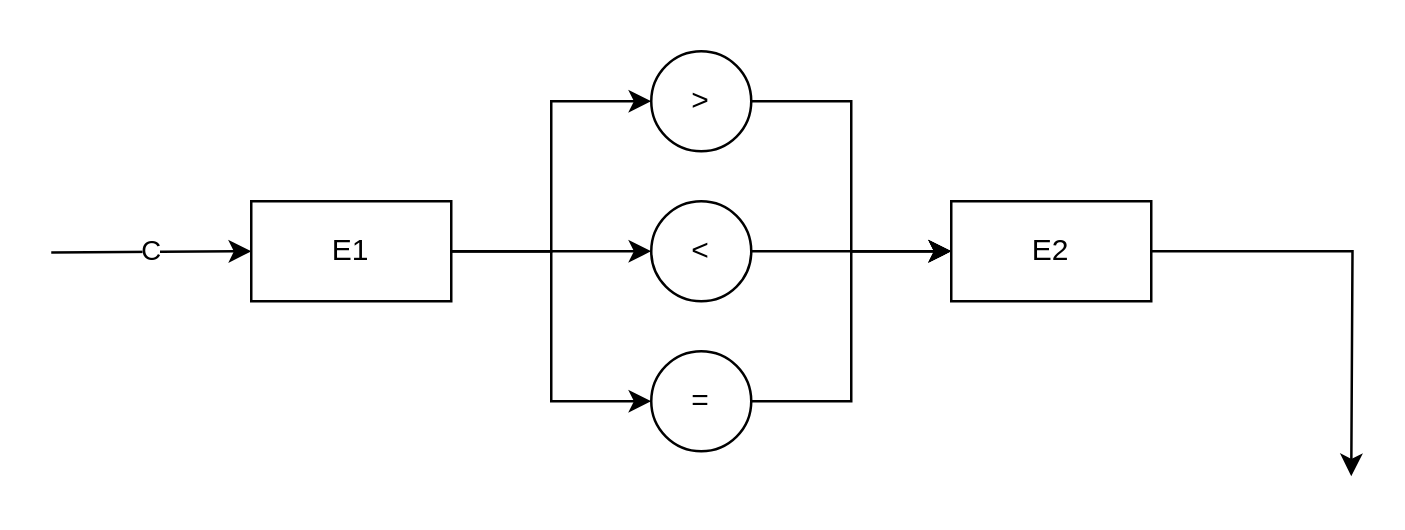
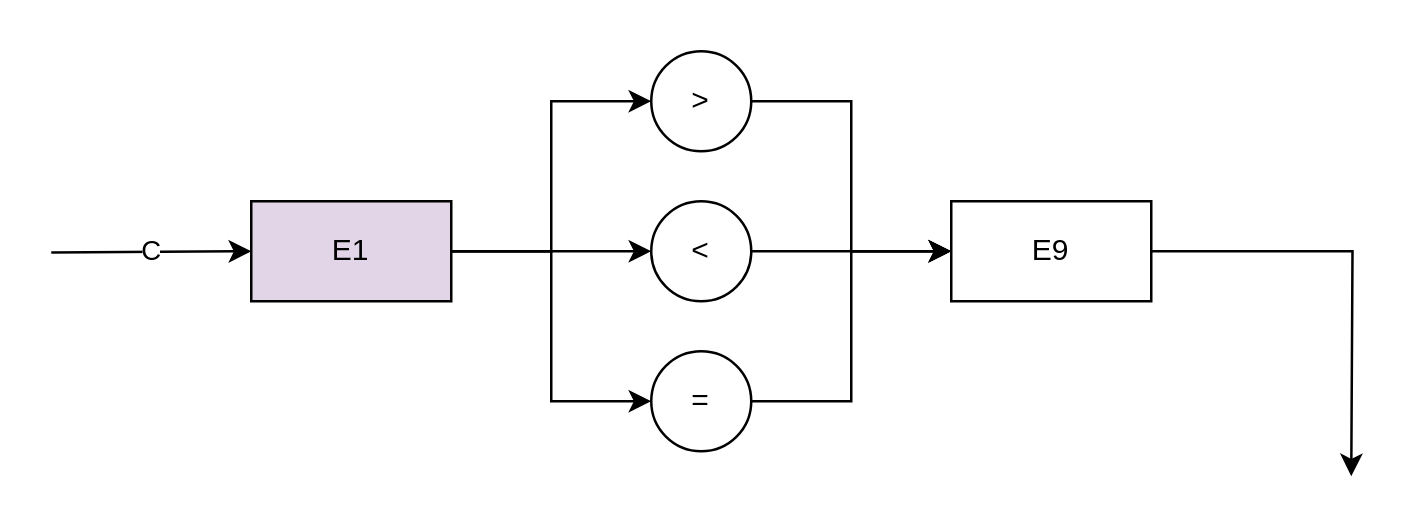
(351, 251) -> (351, 251)
(1051, 251) -> (1051, 251)
